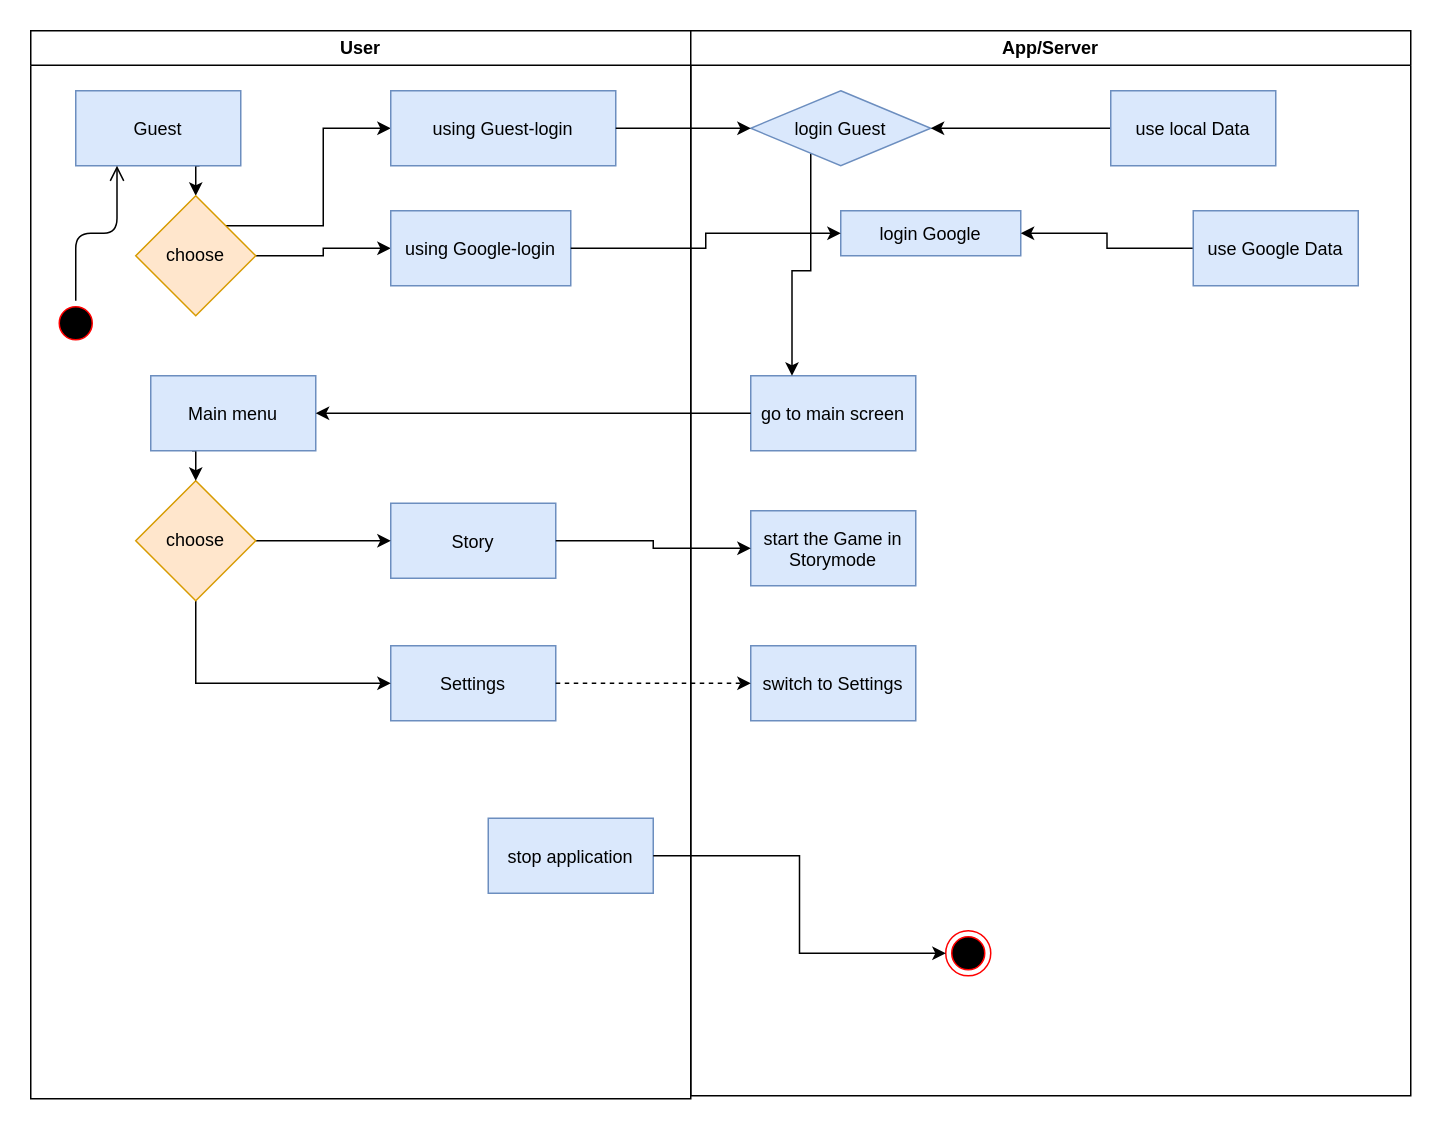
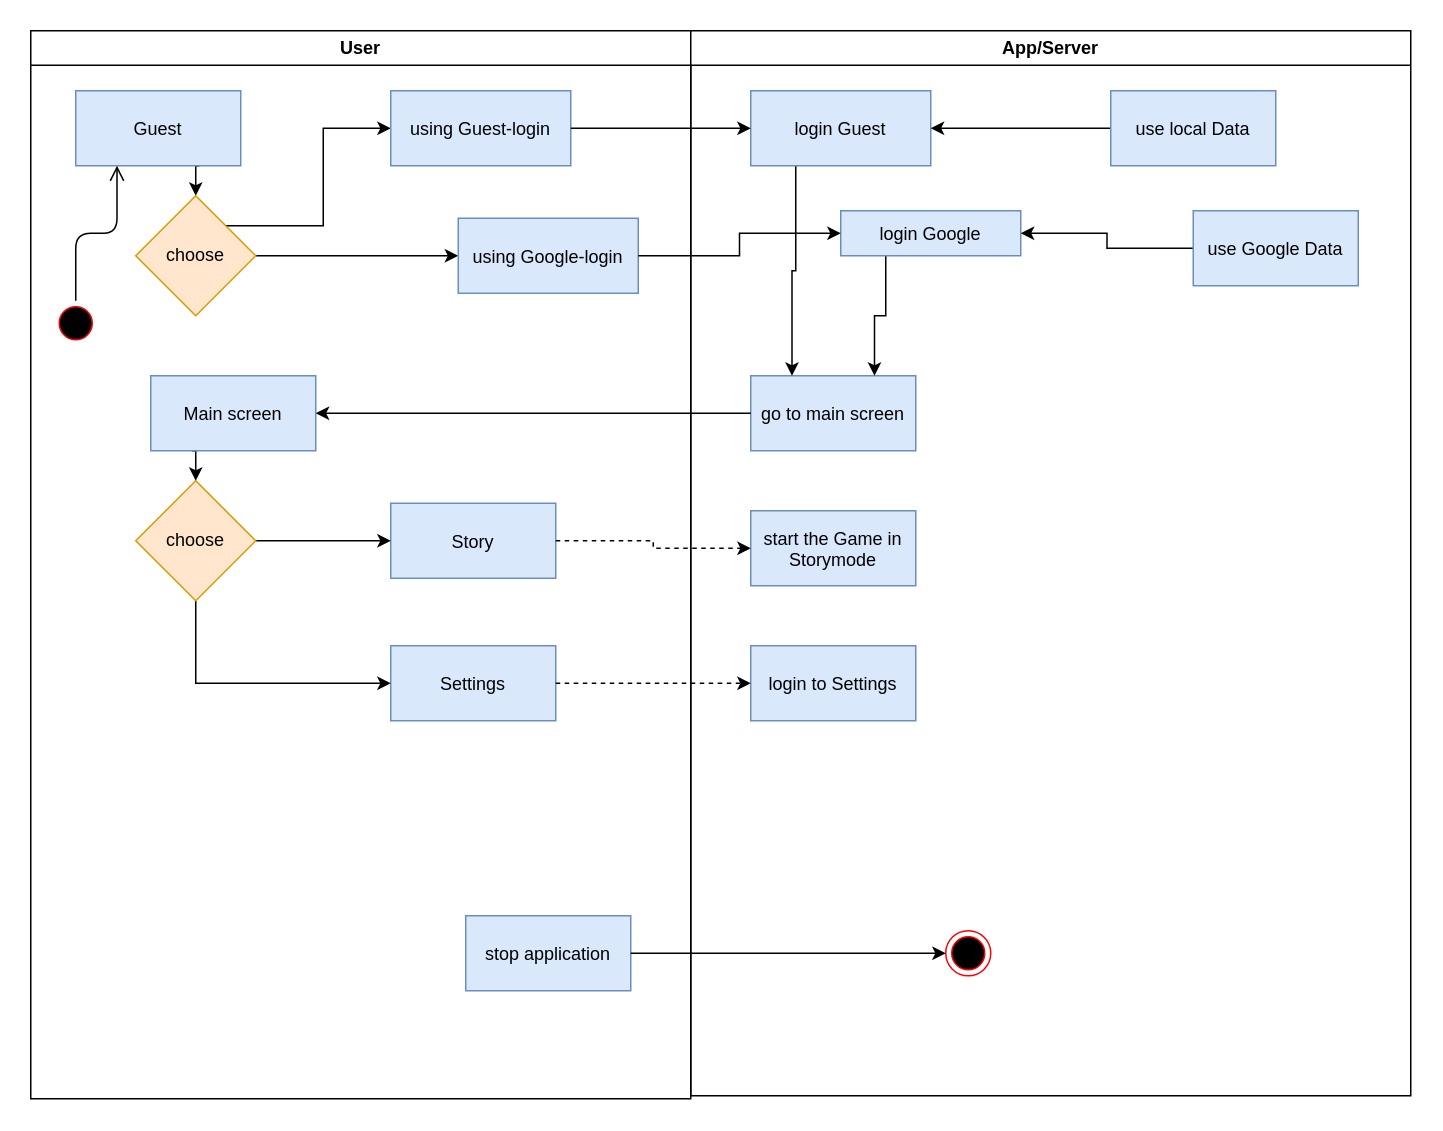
(503, 128) -> (481, 128)
(841, 128) -> (841, 128)
(481, 248) -> (548, 256)
none -> (886, 316)
(233, 414) -> (233, 414)
(625, 541) -> (625, 541)
(833, 684) -> (833, 684)
(571, 856) -> (548, 953)
